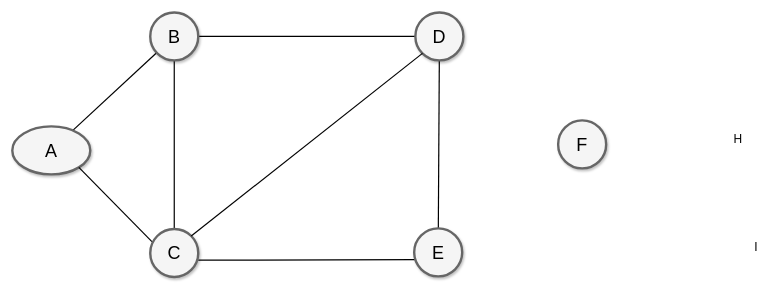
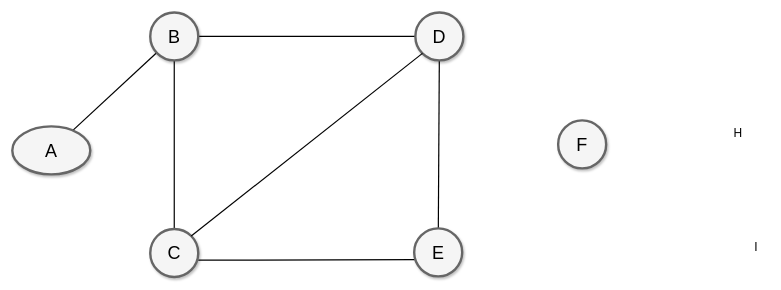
(738, 138) -> (738, 132)
(115, 204) -> none
